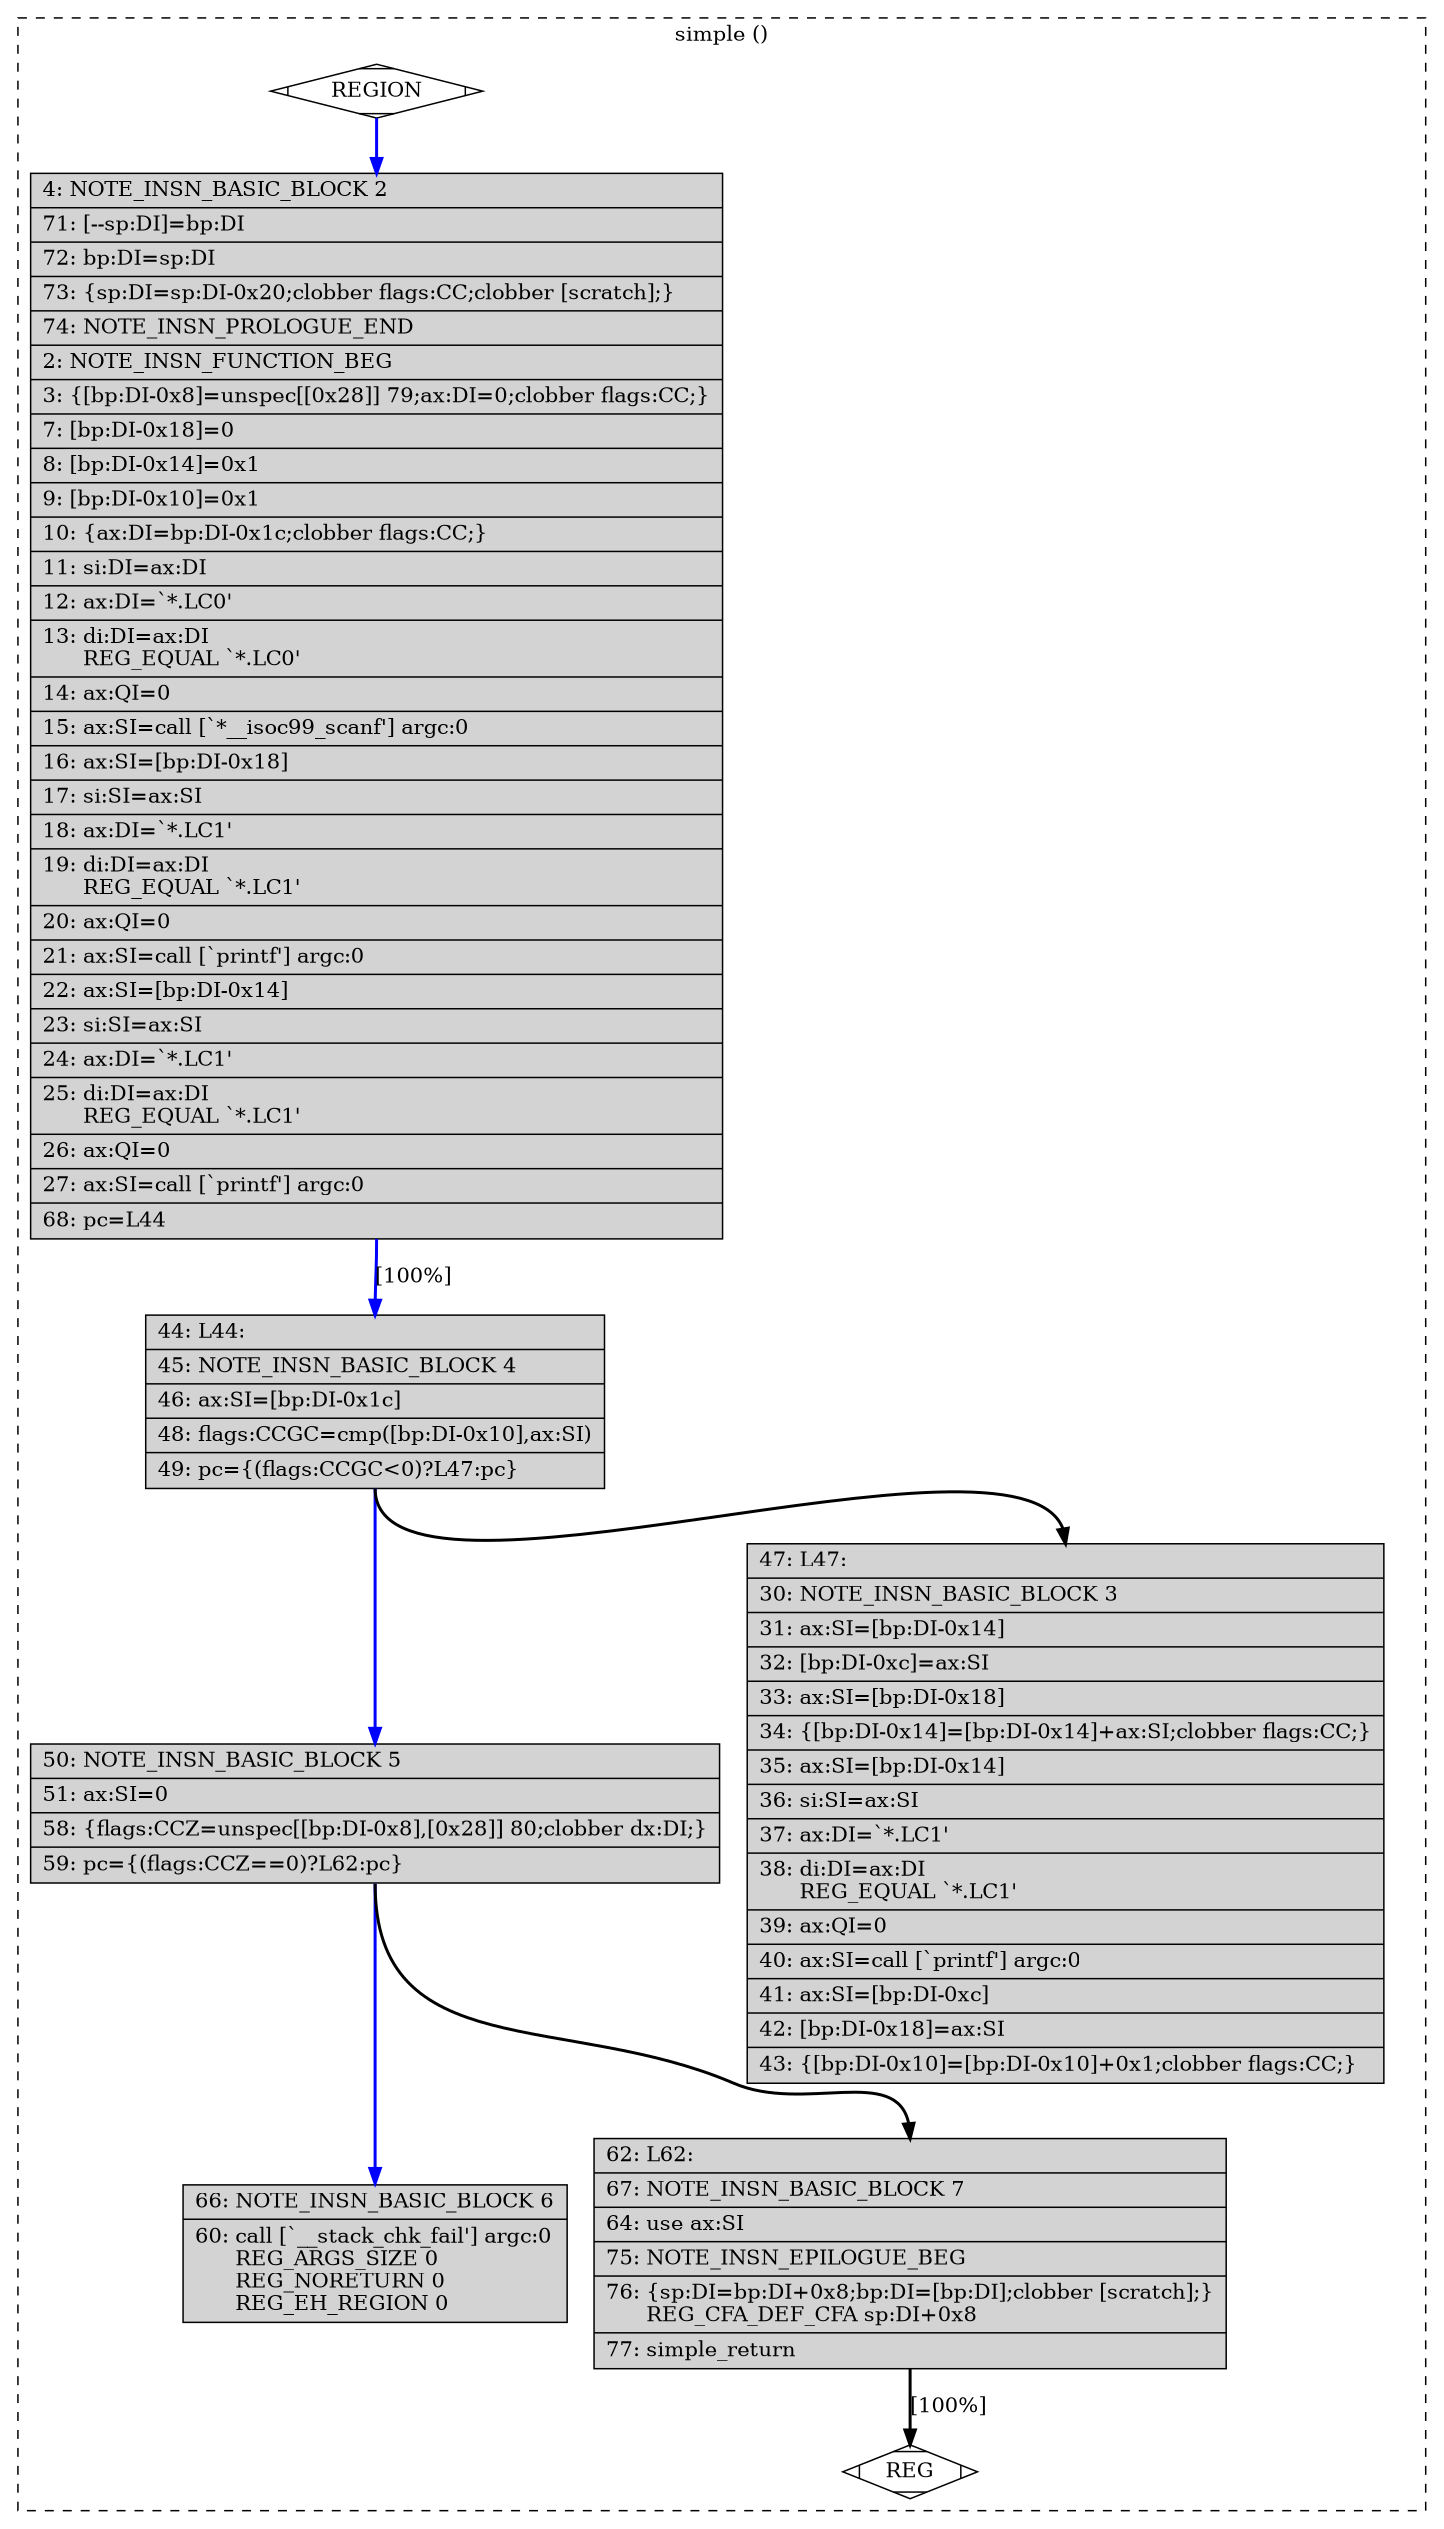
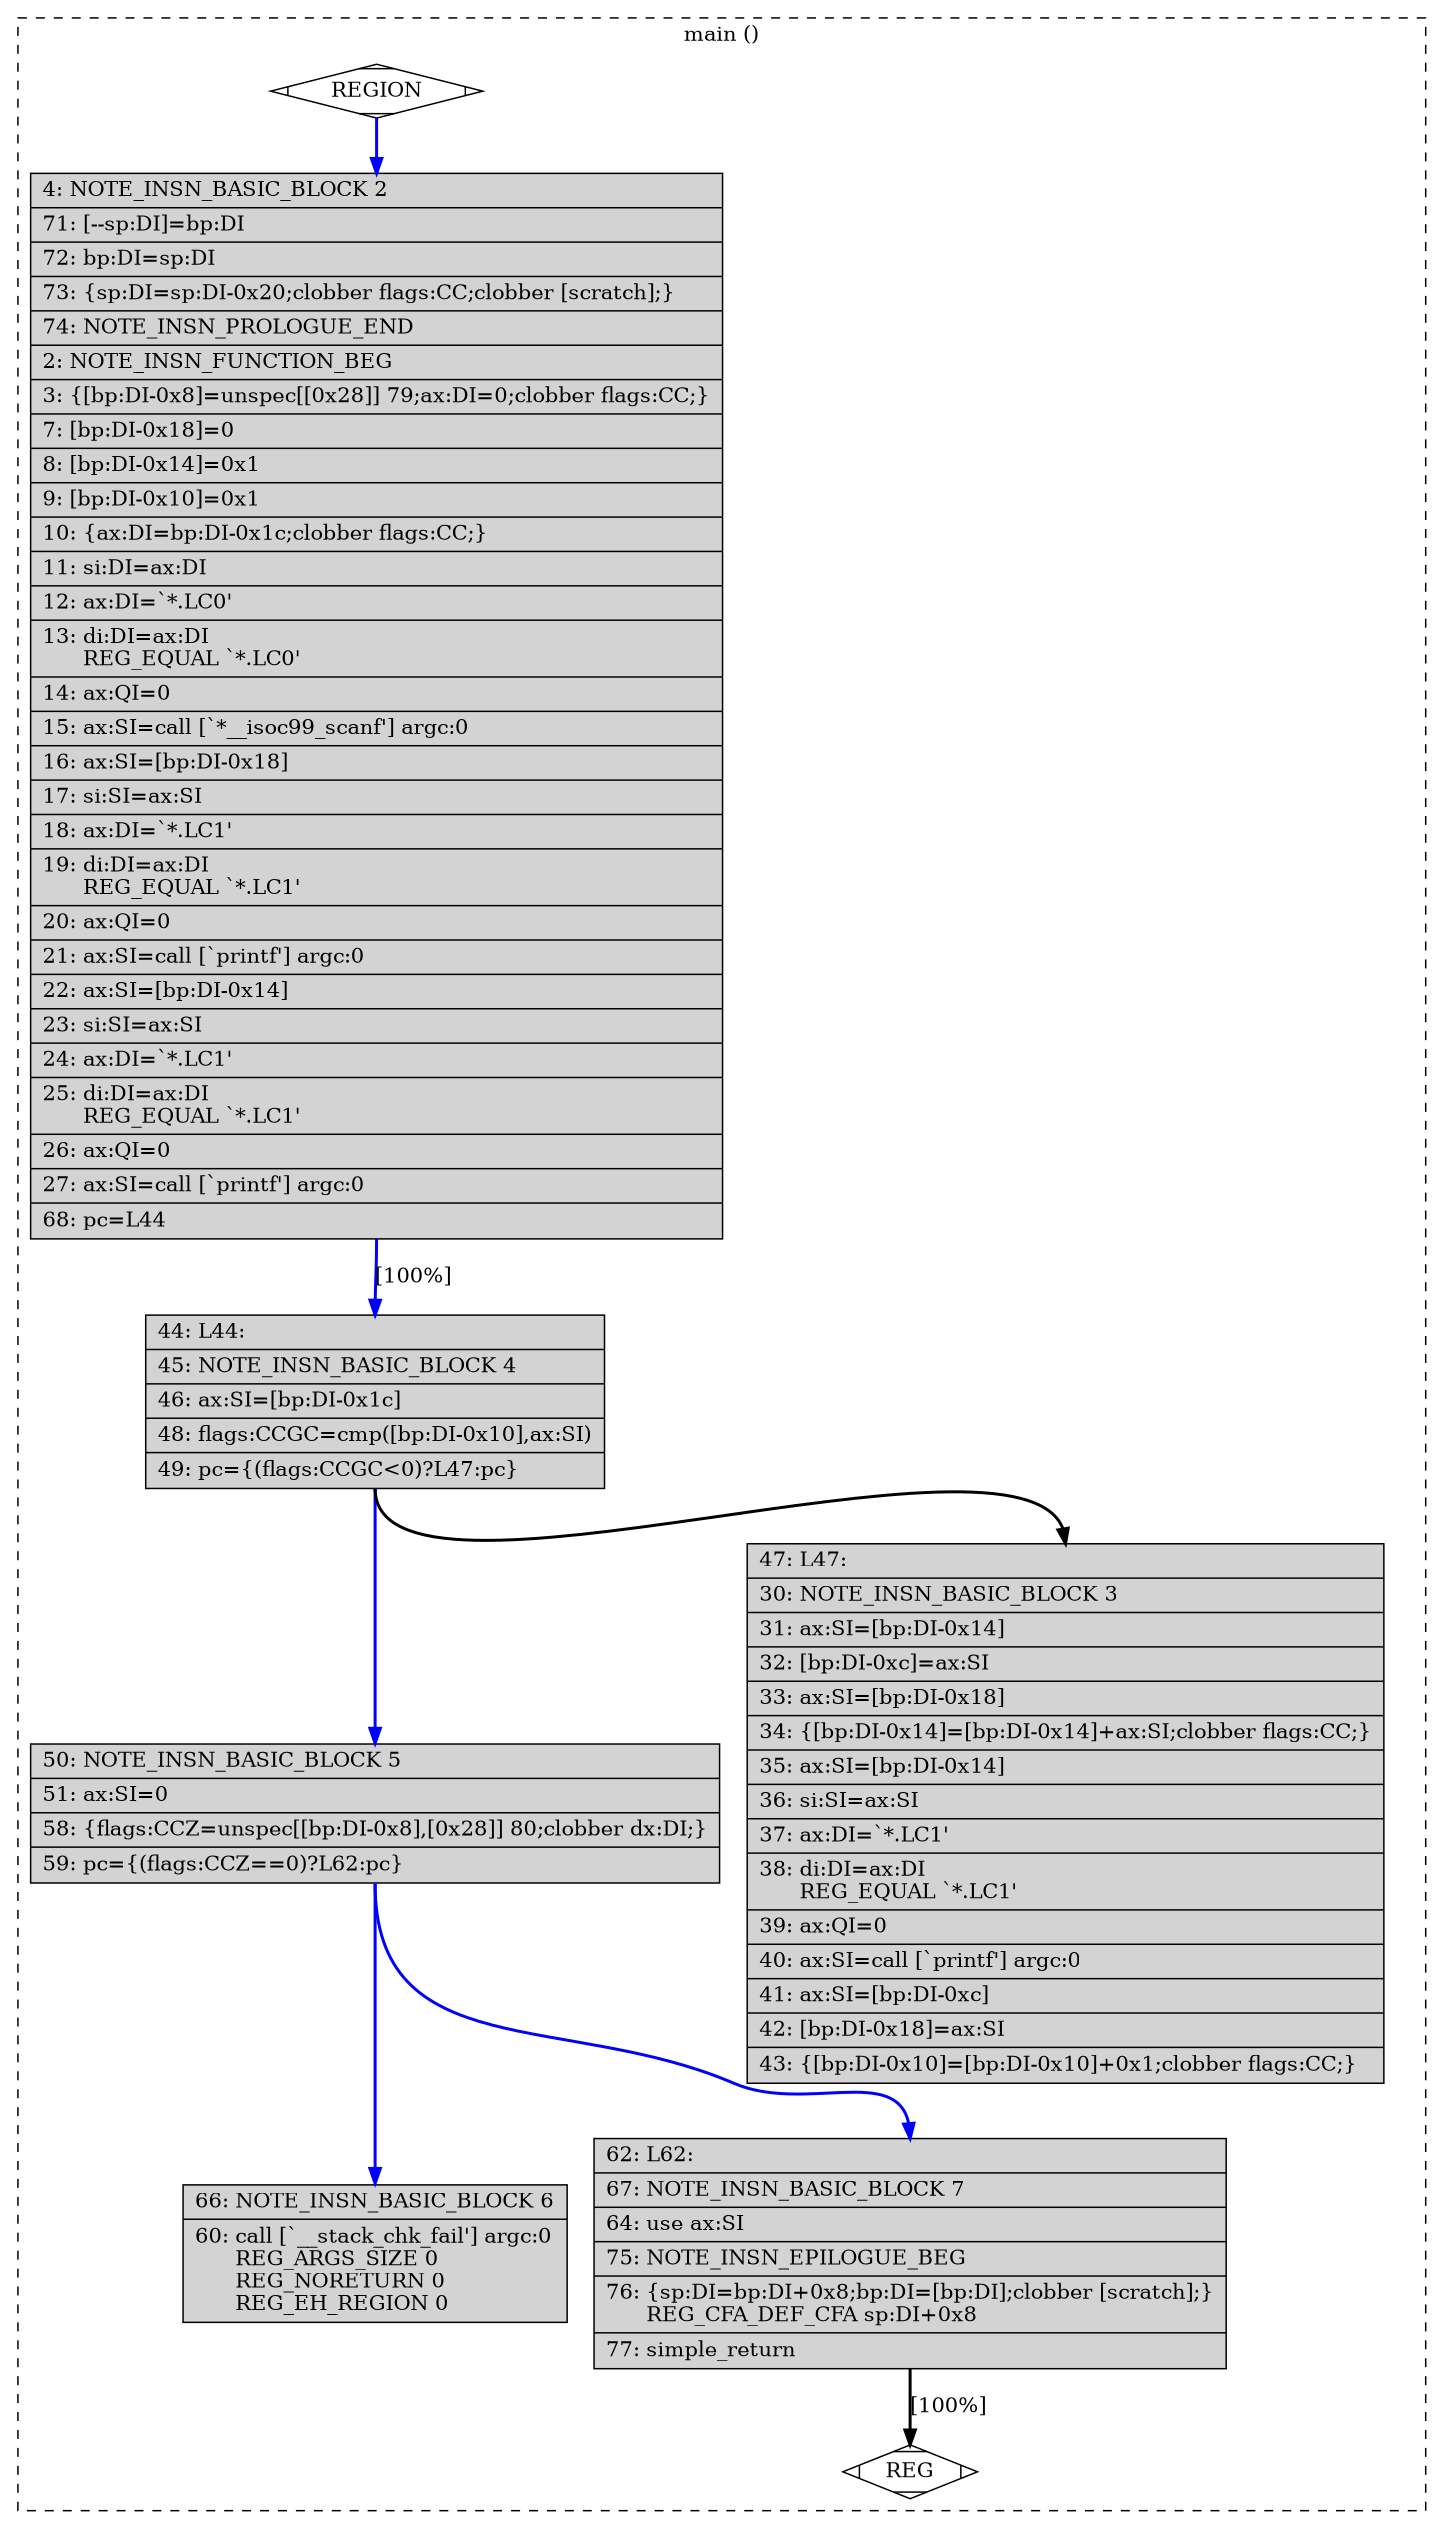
(722, 35) -> (722, 35)
(609, 2048) -> (609, 2048)
